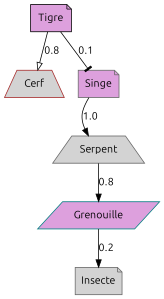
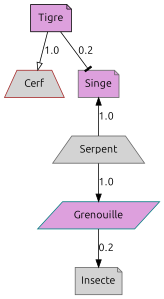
(52, 51) -> (52, 51)
(86, 51) -> (86, 51)
(82, 113) -> (99, 121)
(107, 182) -> (107, 182)
